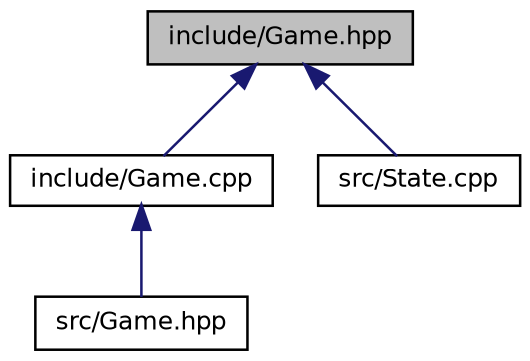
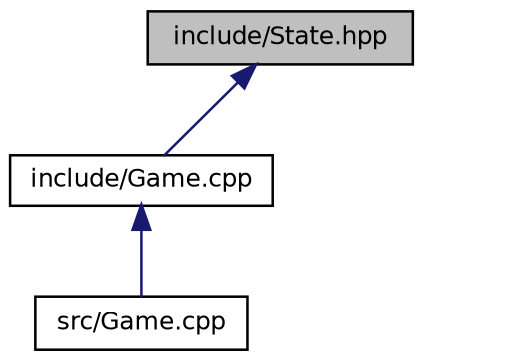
(280, 38) -> (280, 38)
(419, 181) -> none
(141, 323) -> (141, 323)
